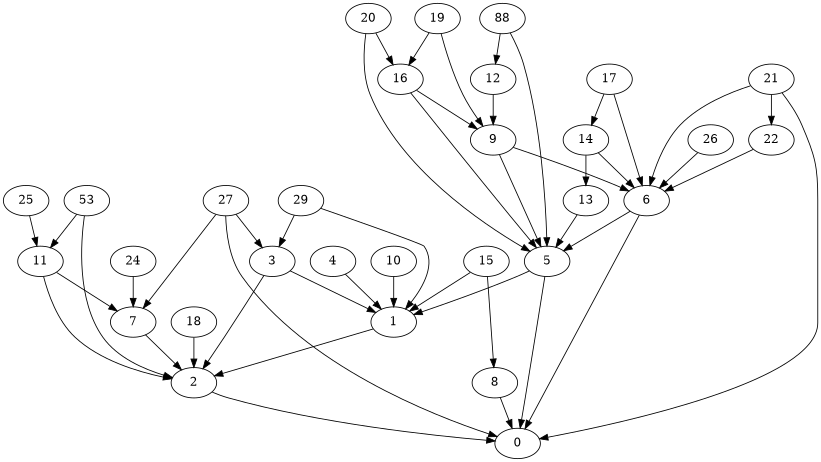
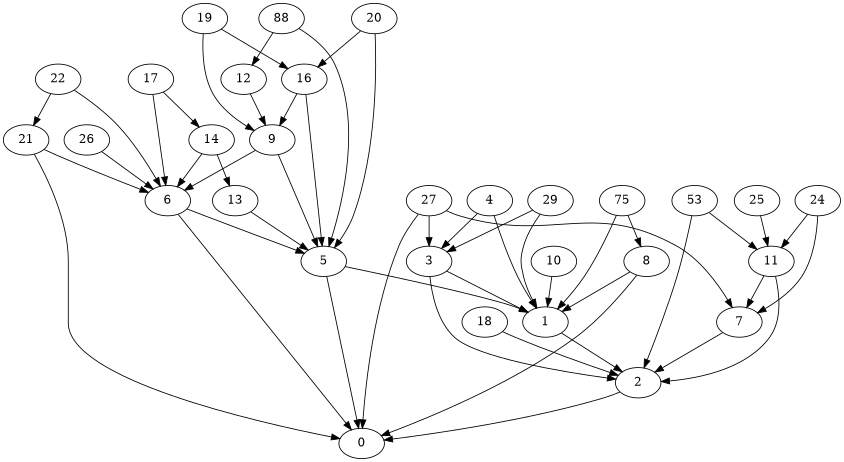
(771, 105) -> (44, 106)
none -> (463, 228)
none -> (797, 228)
(486, 261) -> (622, 201)
none -> (600, 289)
